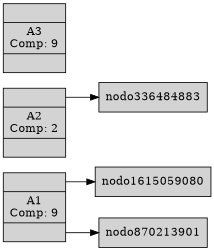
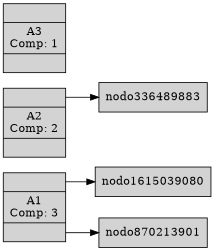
(34, 44) -> (34, 44)
(153, 97) -> (153, 97)
(153, 182) -> (153, 182)
(34, 213) -> (34, 213)
